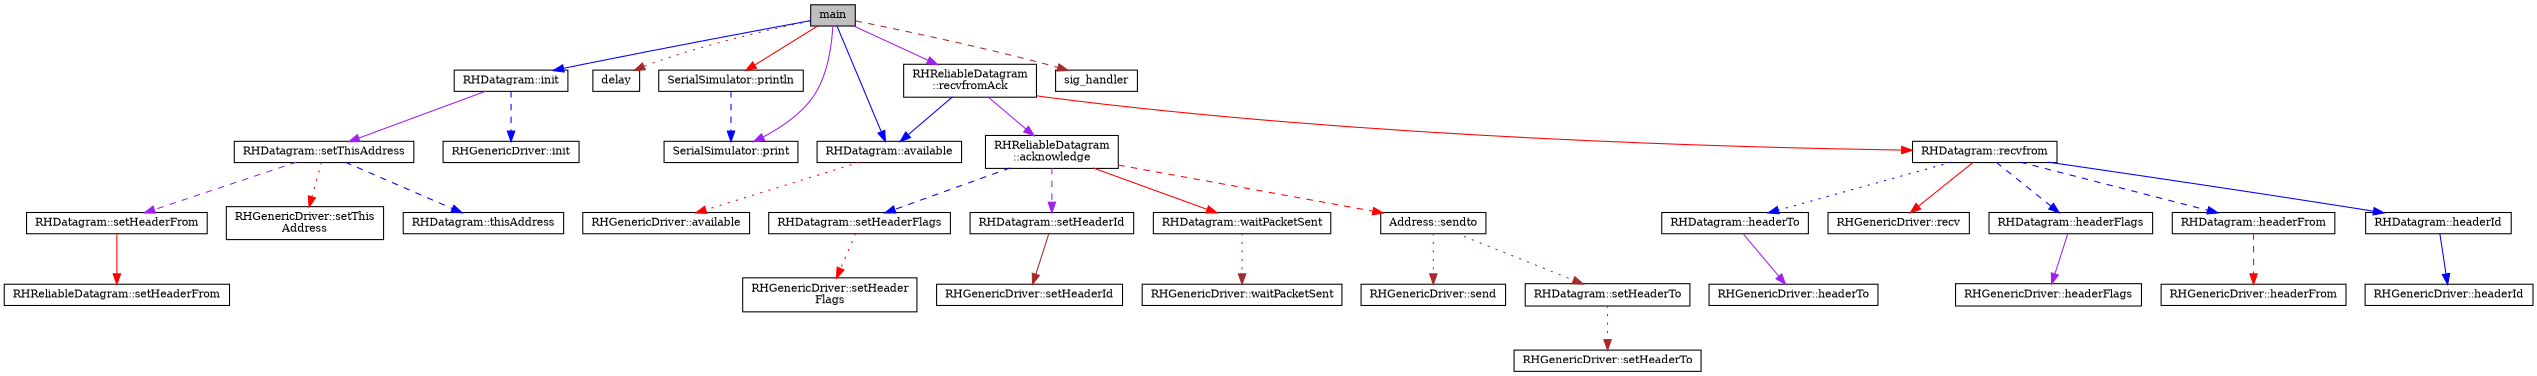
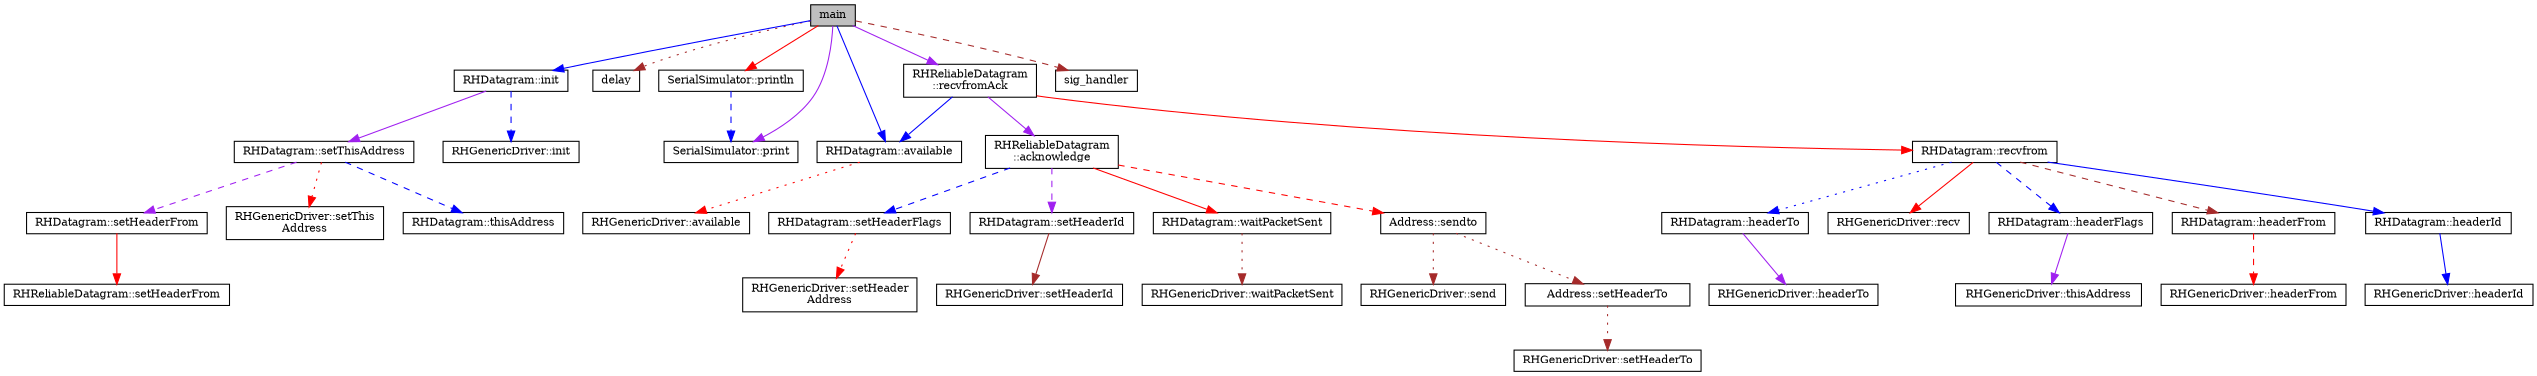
(2114, 186) -> (2114, 186)
(830, 295) -> (830, 295)
(1608, 295) -> (1608, 295)
(2048, 295) -> (2048, 295)
